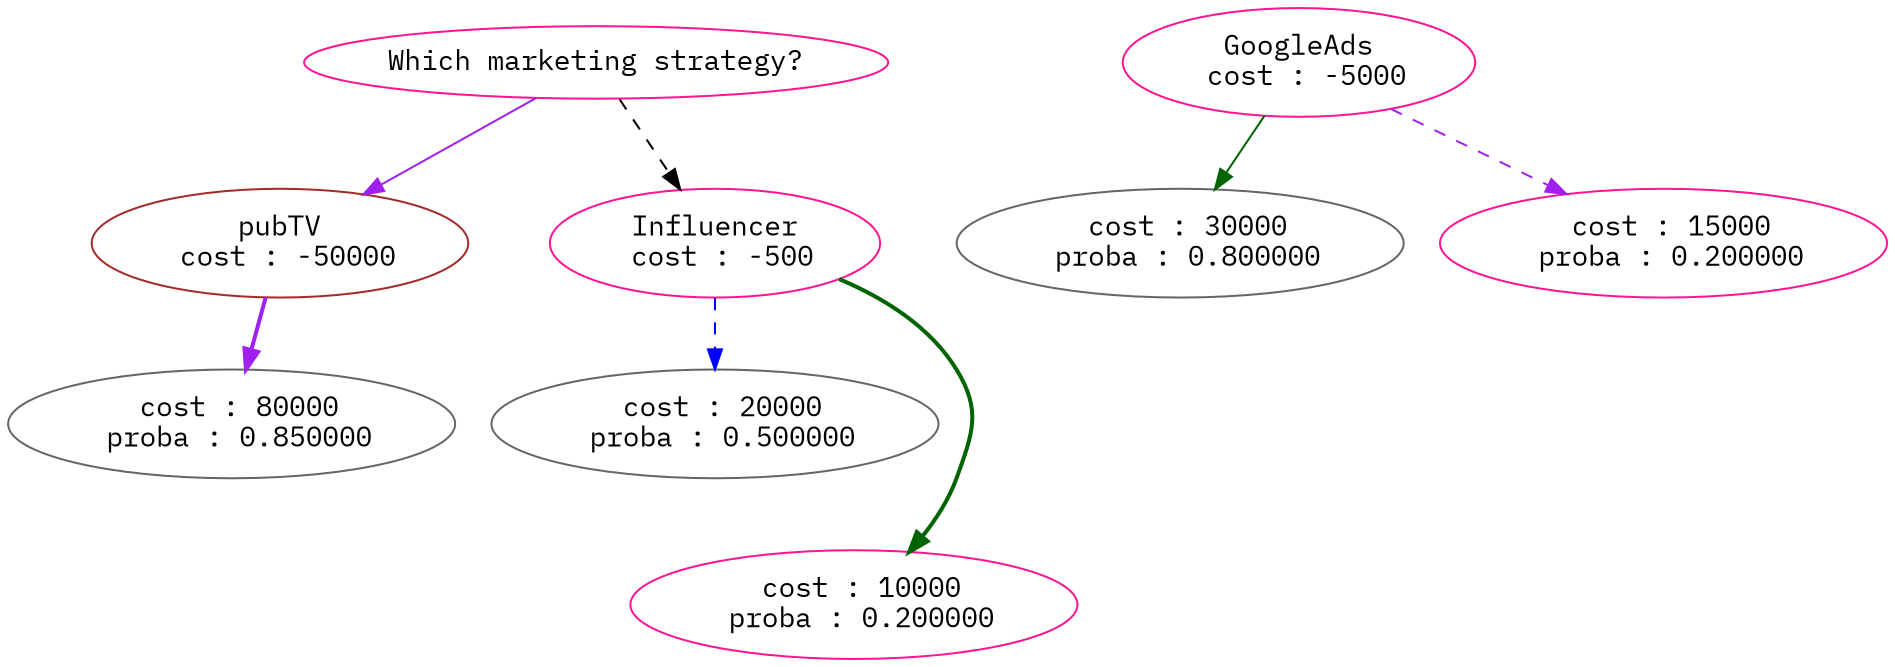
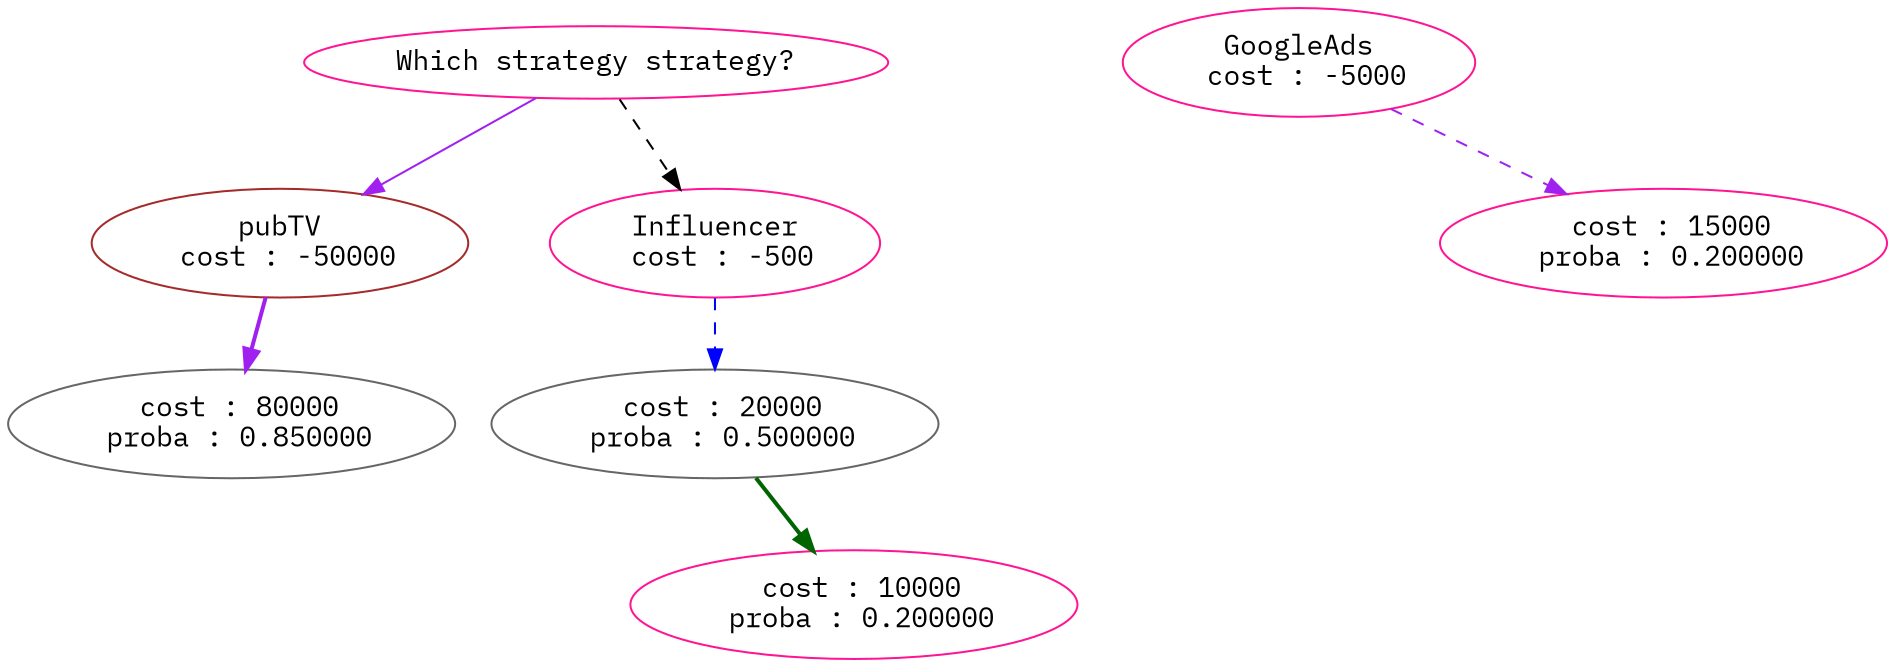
(596, 62) -> (596, 62)
(1180, 243) -> none
(964, 383) -> (778, 506)
